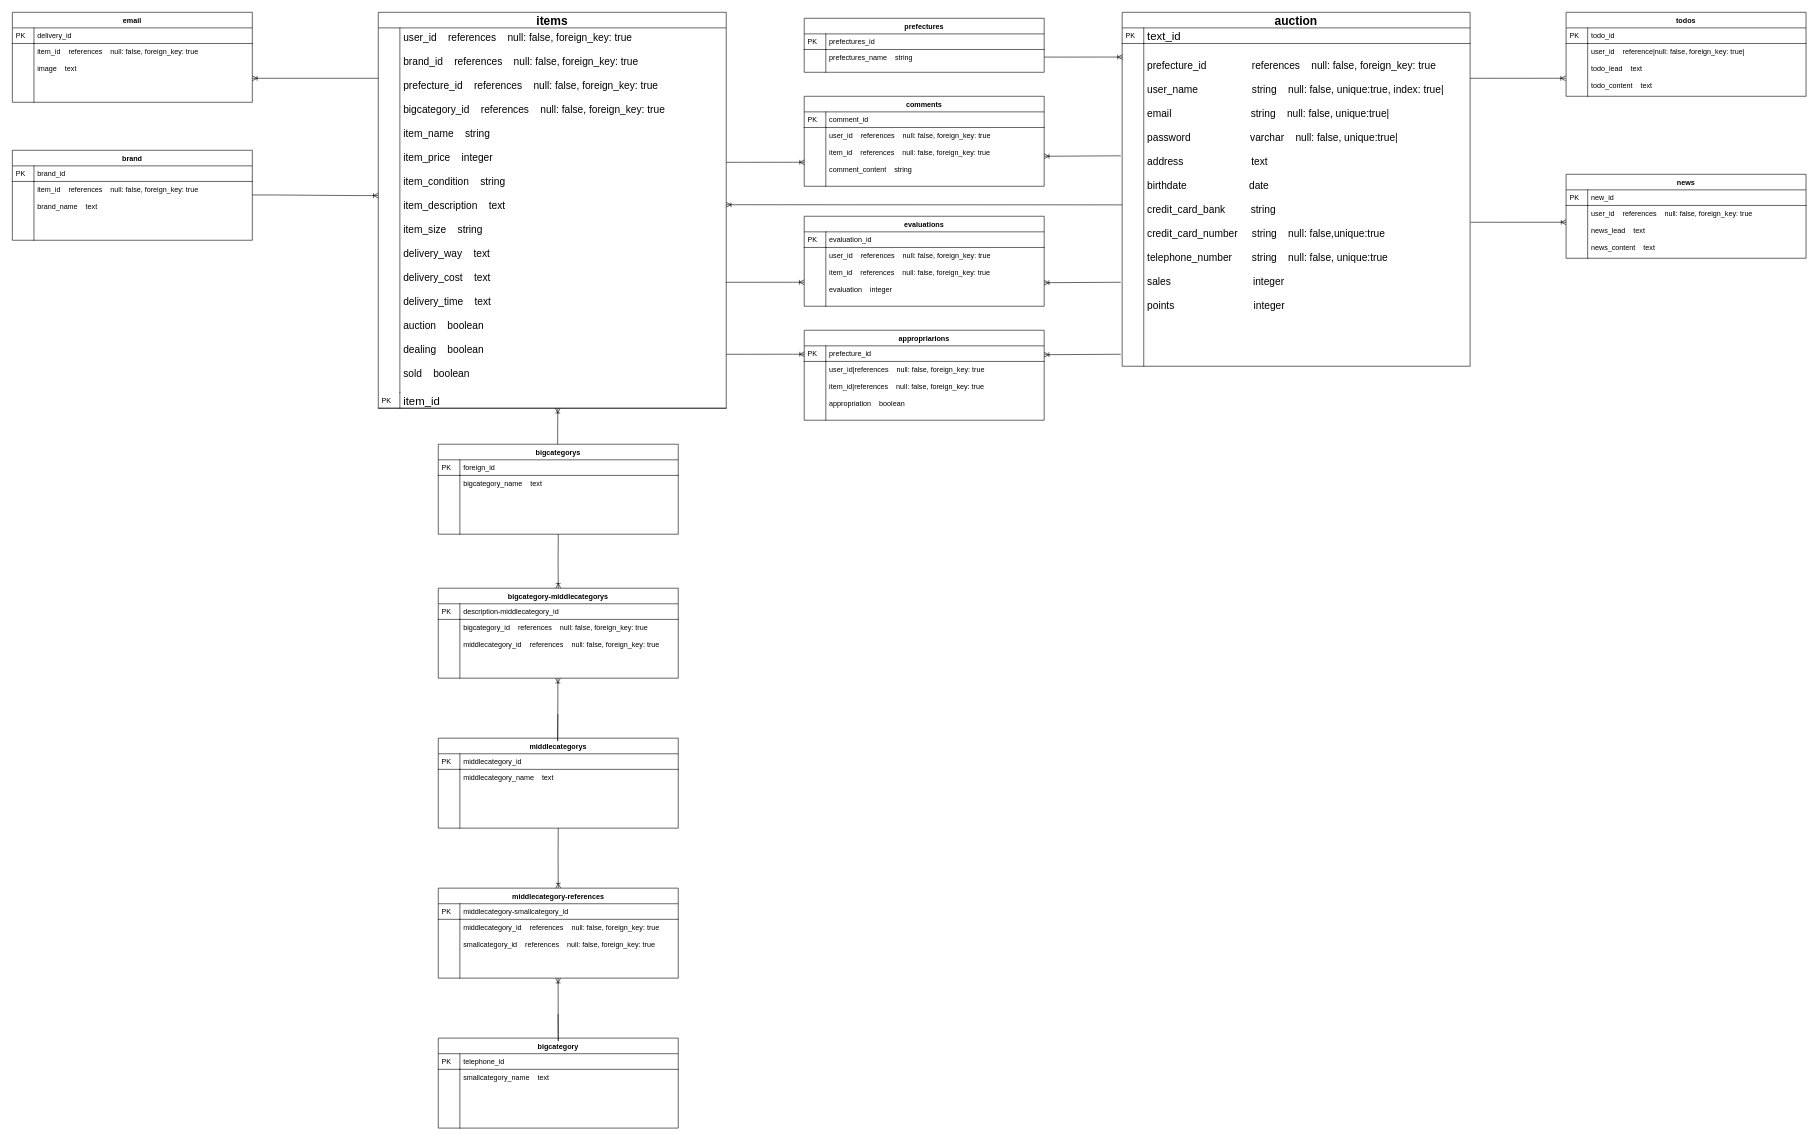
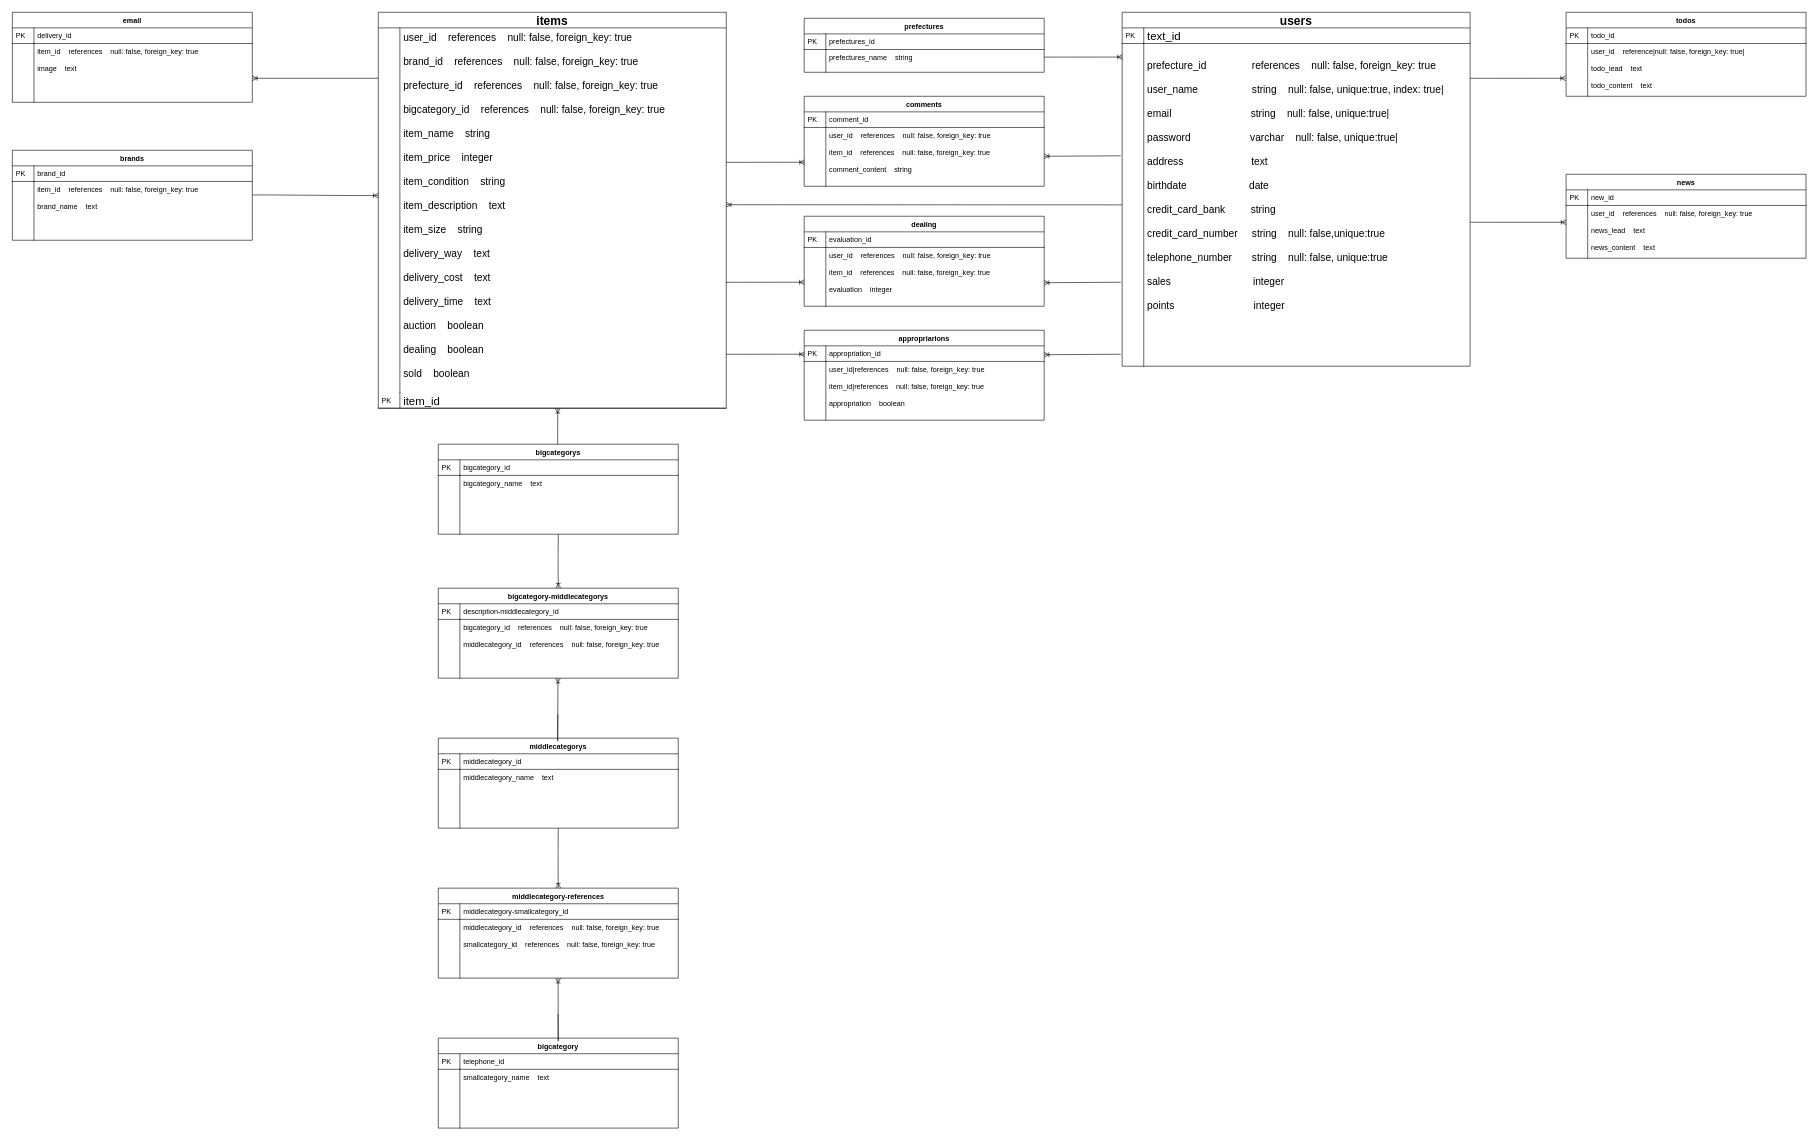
(1296, 21) -> (1296, 21)
(132, 158) -> (132, 158)
(924, 224) -> (924, 224)
(854, 354) -> (859, 354)
(481, 468) -> (490, 468)
